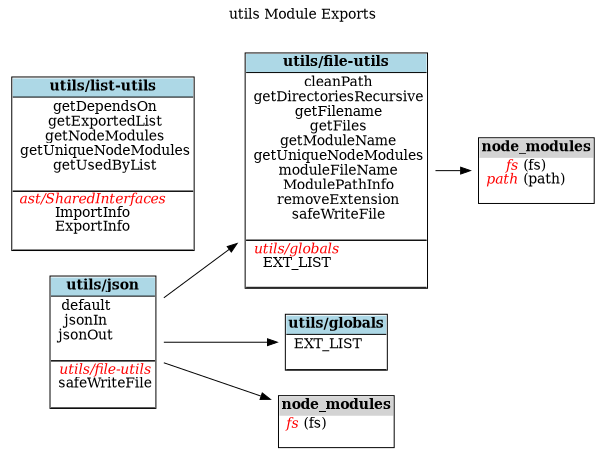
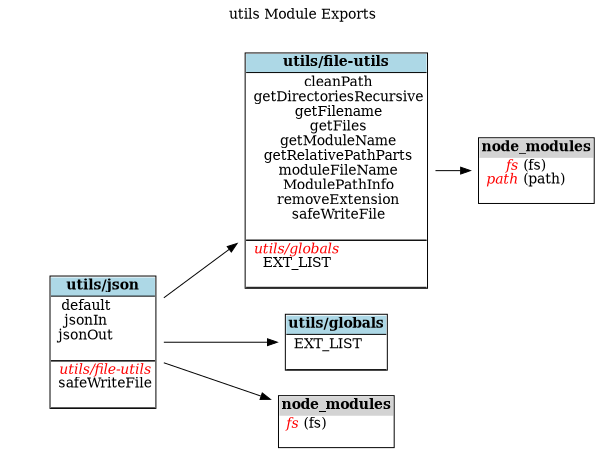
(336, 156) -> (336, 156)
(103, 164) -> none
